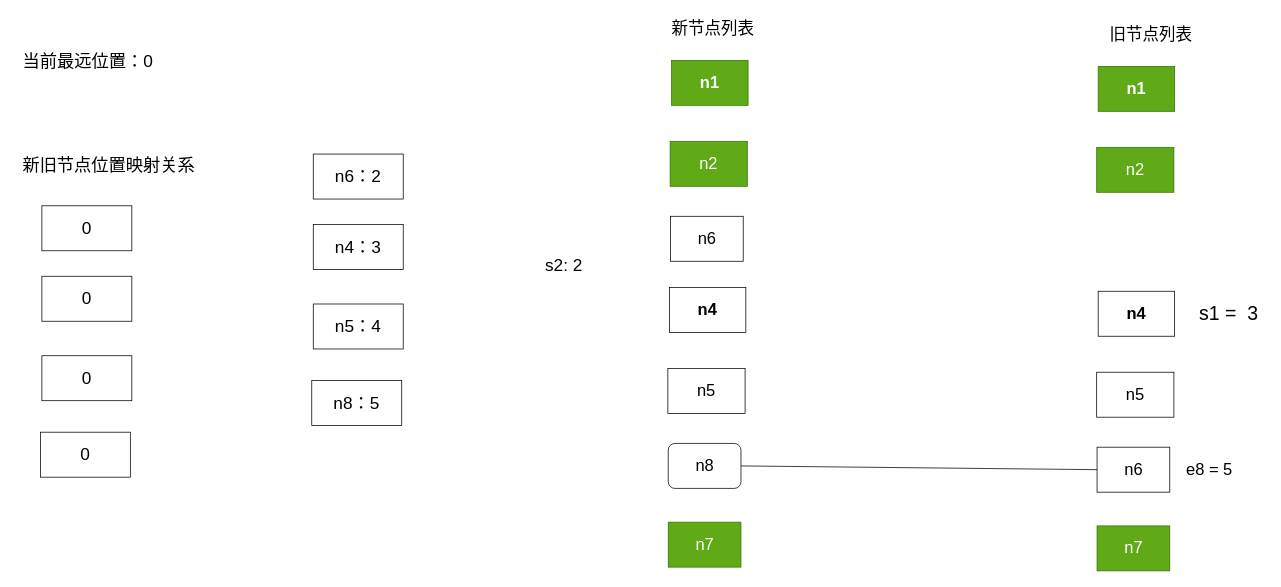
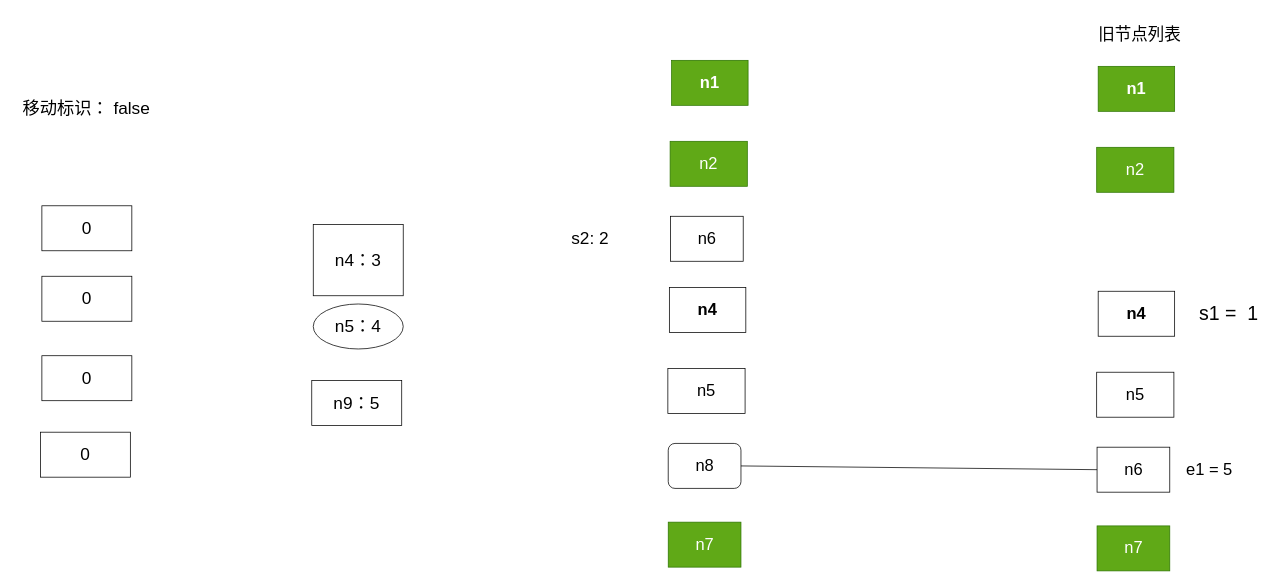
(713, 30) -> none
(1151, 36) -> (1140, 36)
(87, 61) -> none
none -> (86, 108)
(108, 165) -> none
(358, 177) -> none
(358, 247) -> (358, 260)
(564, 265) -> (590, 239)
(1229, 314) -> (1229, 314)
(358, 327) -> (358, 327)
(357, 403) -> (357, 403)
(1210, 470) -> (1210, 470)
